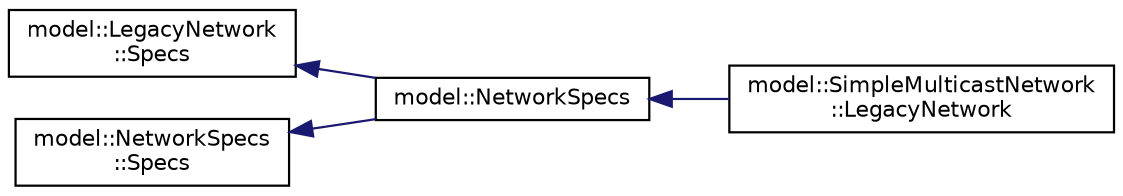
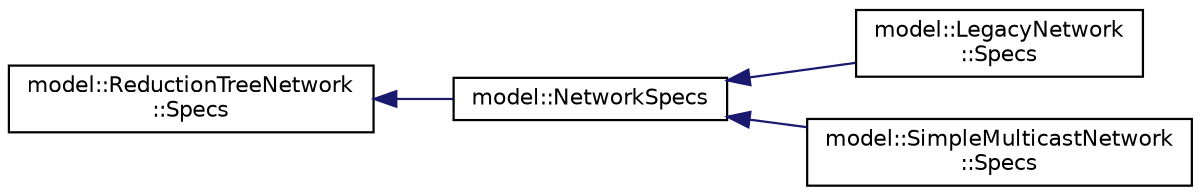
(347, 73) -> (803, 70)
(922, 99) -> (1000, 152)
(152, 152) -> (191, 99)
